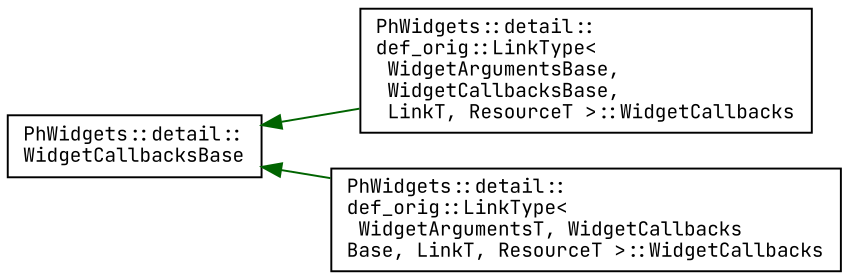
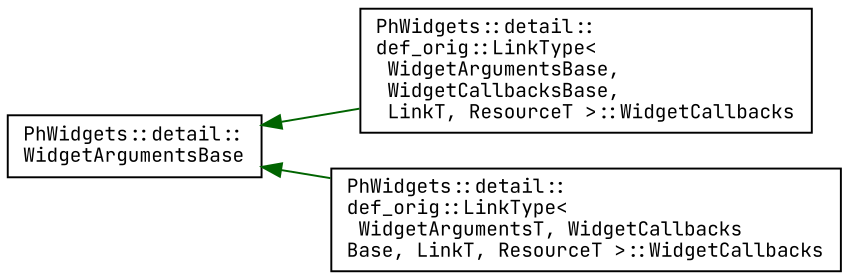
(135, 146) -> (135, 146)
